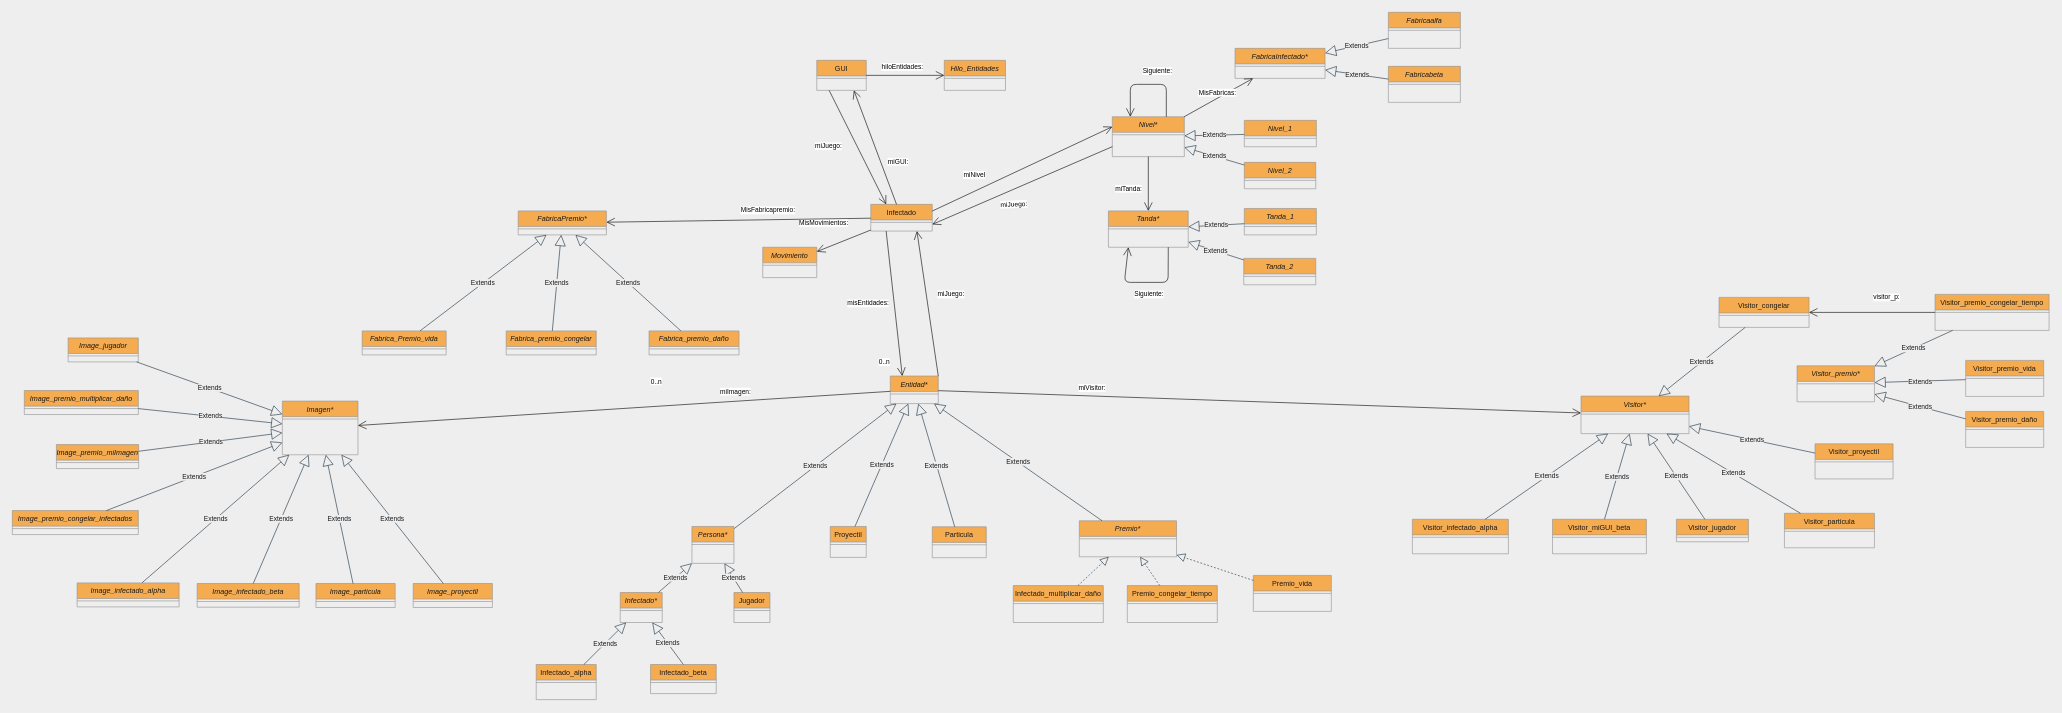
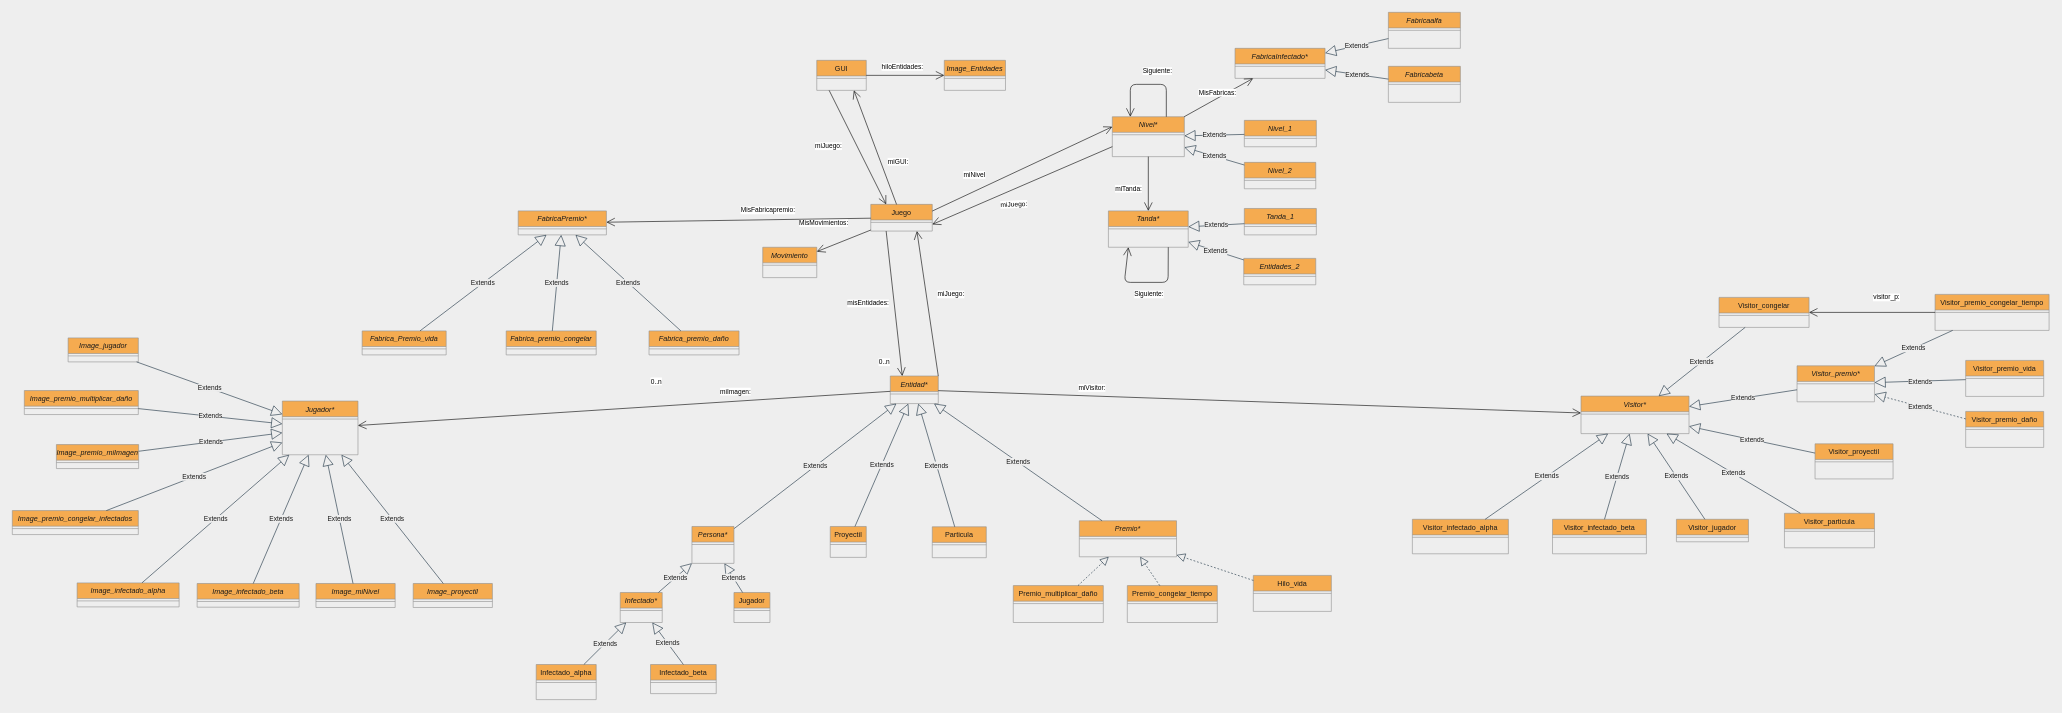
(974, 68) -> (974, 68)
(901, 212) -> (901, 212)
(1279, 266) -> (1279, 266)
none -> (1747, 397)
(320, 409) -> (320, 409)
(1949, 414) -> (1949, 414)
(1599, 527) -> (1599, 527)
(1292, 583) -> (1292, 583)
(355, 591) -> (355, 591)
(1058, 594) -> (1058, 594)
